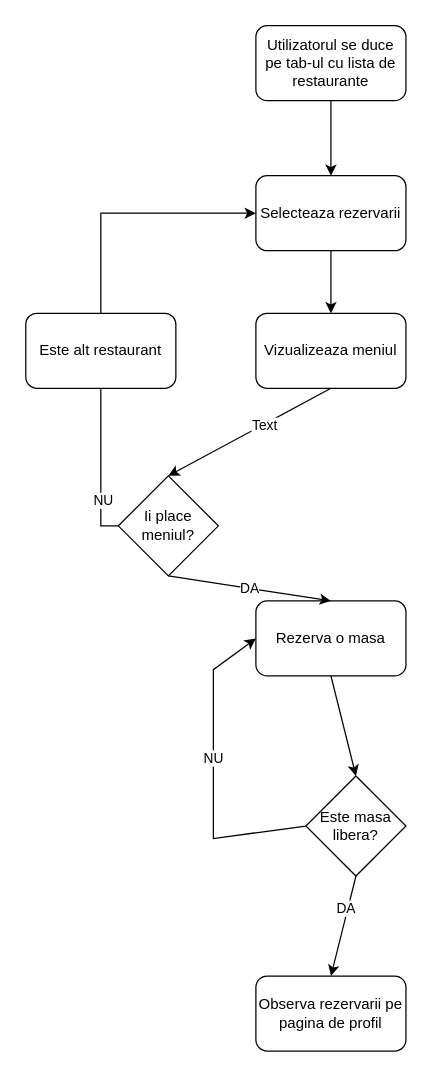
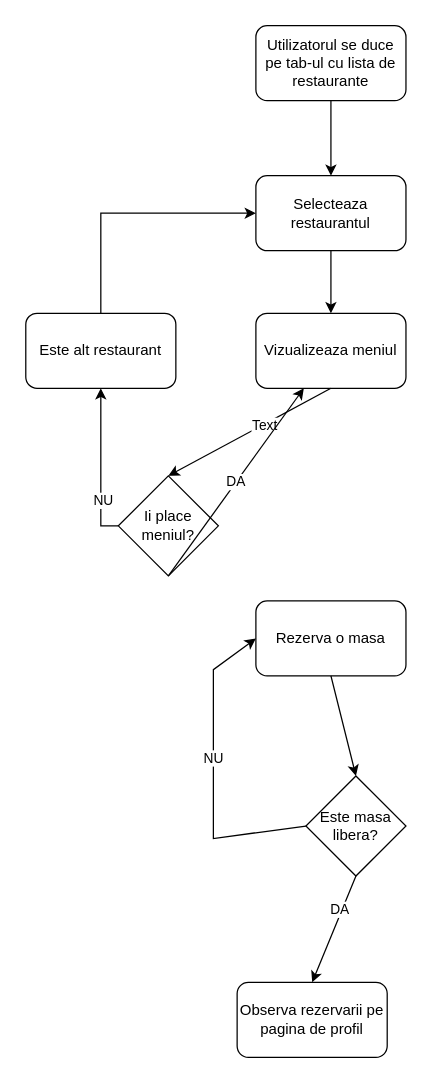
(331, 213) -> (331, 213)
(101, 394) -> (101, 398)
(245, 588) -> (226, 495)
(331, 1013) -> (312, 1019)
